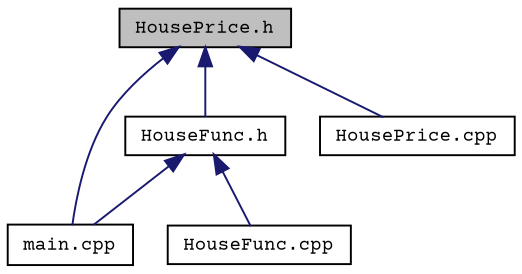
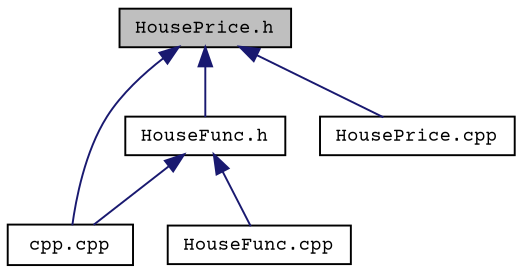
(70, 245) -> (70, 245)
